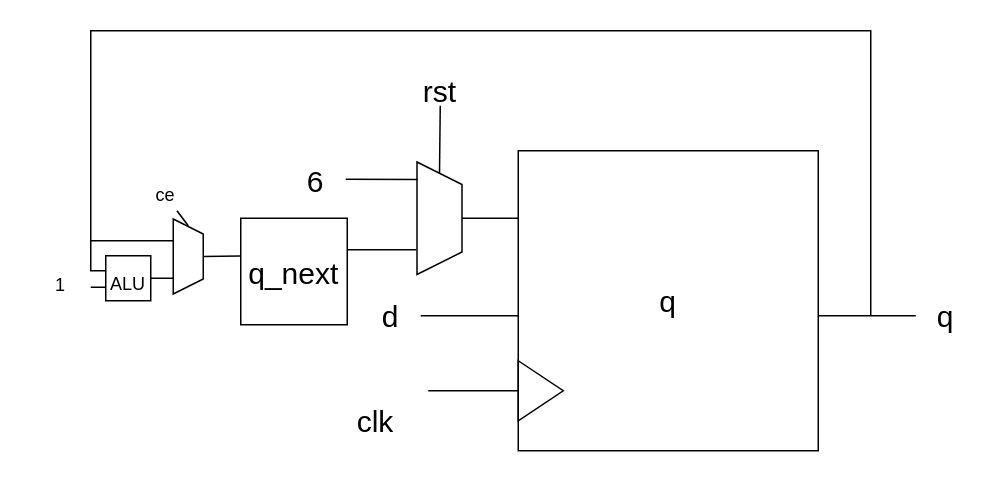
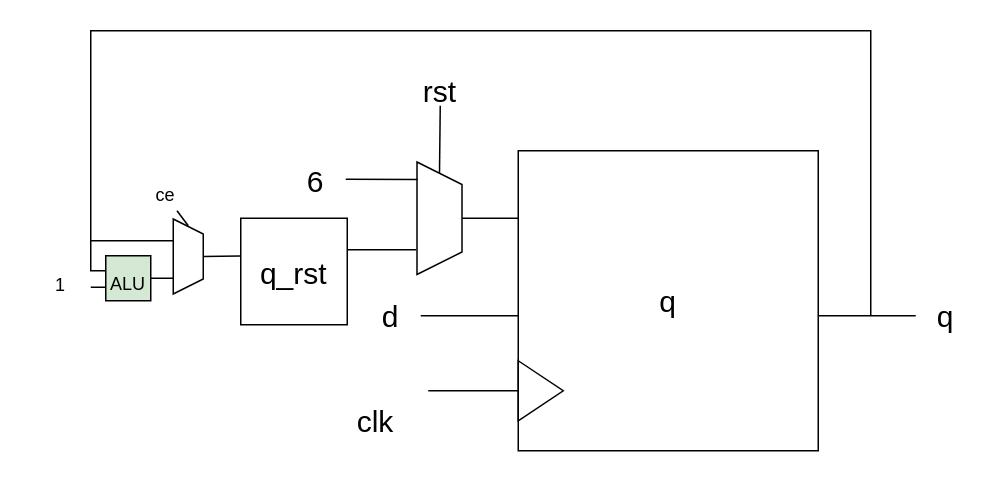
(294, 272) -> (294, 272)
(128, 278) -> (128, 278)
